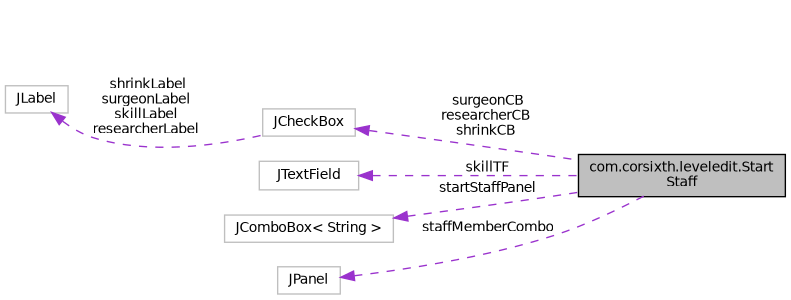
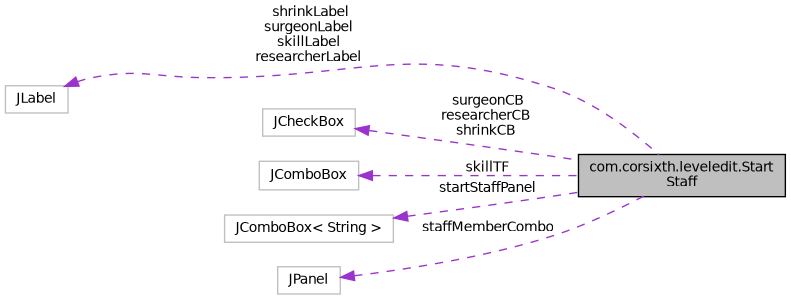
(160, 147) -> (379, 66)
(309, 176) -> (309, 176)
